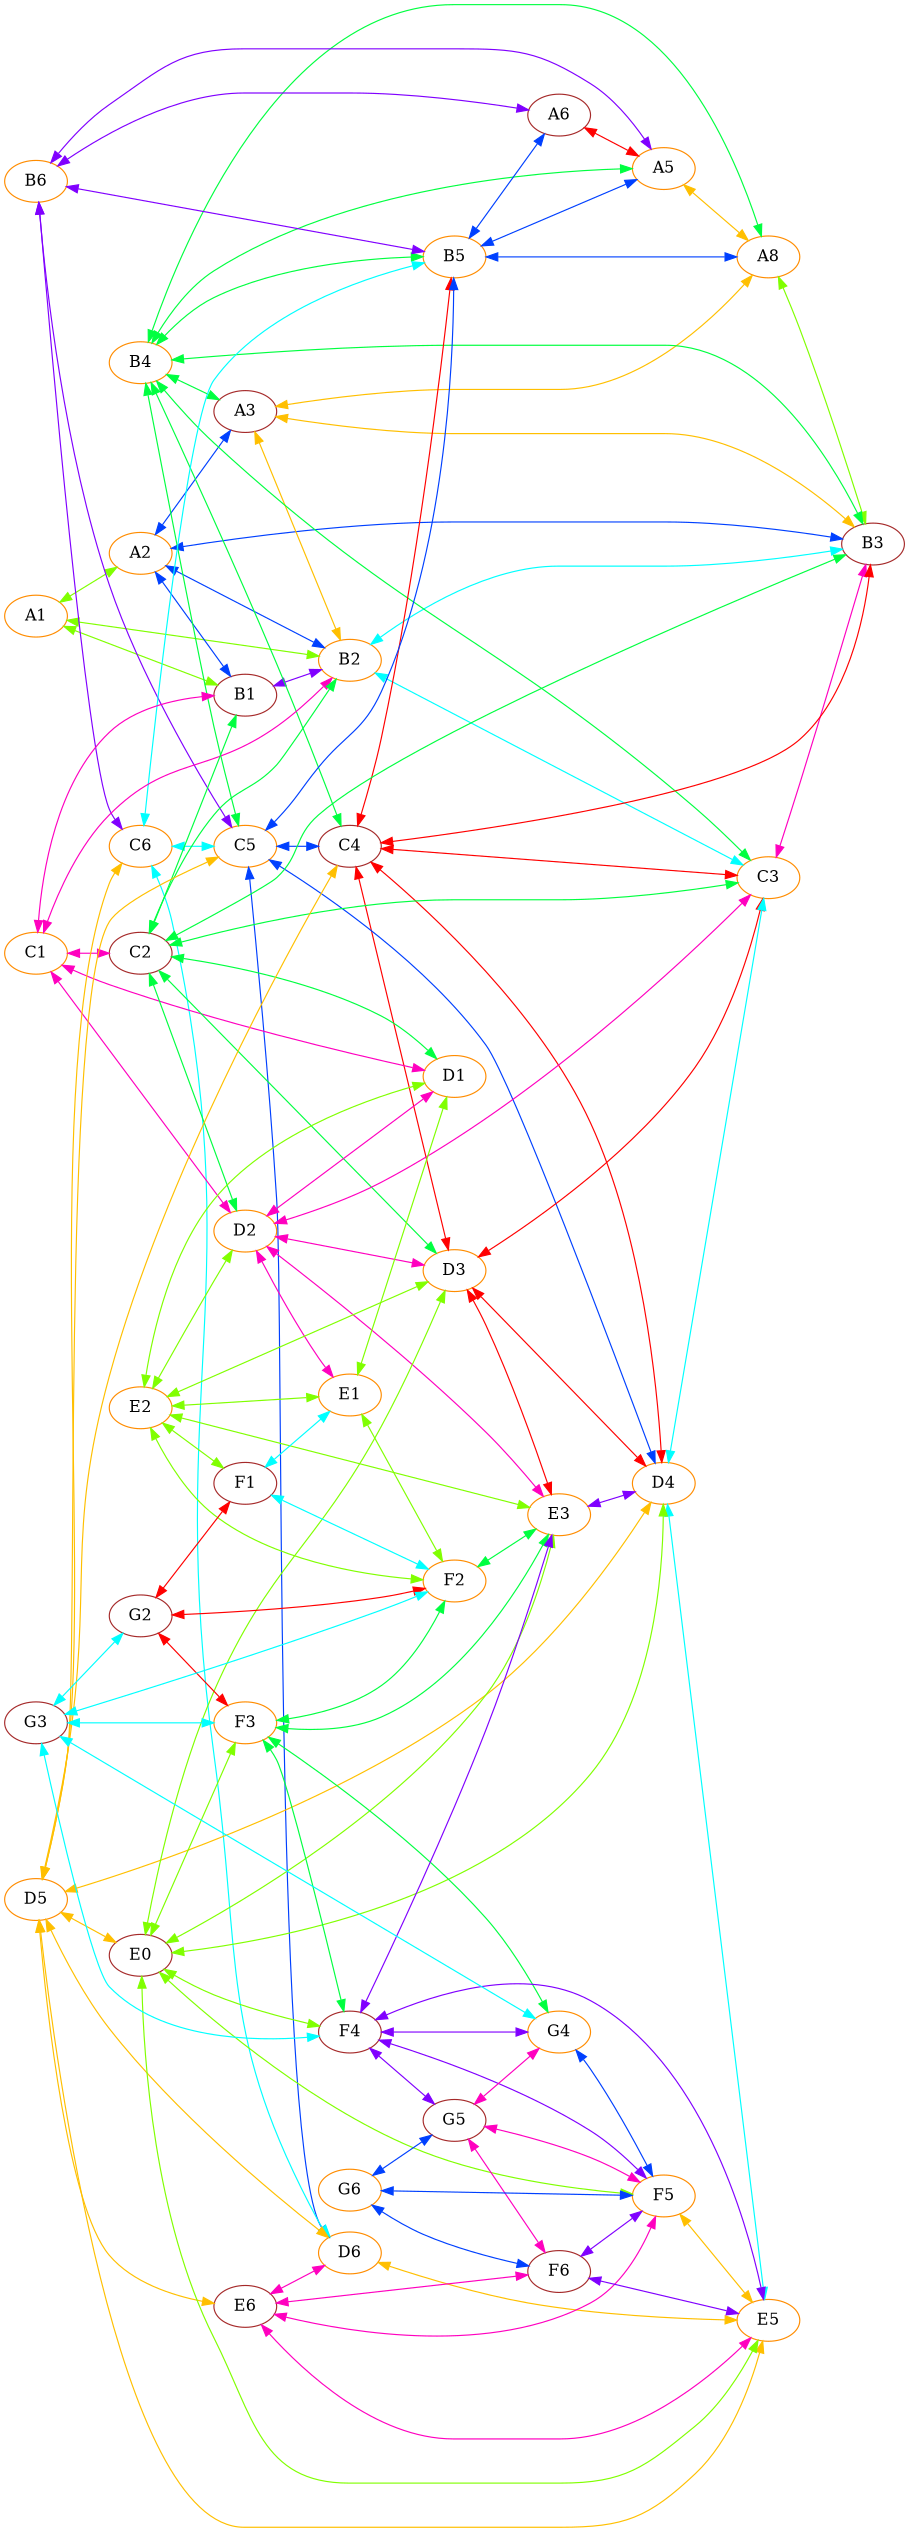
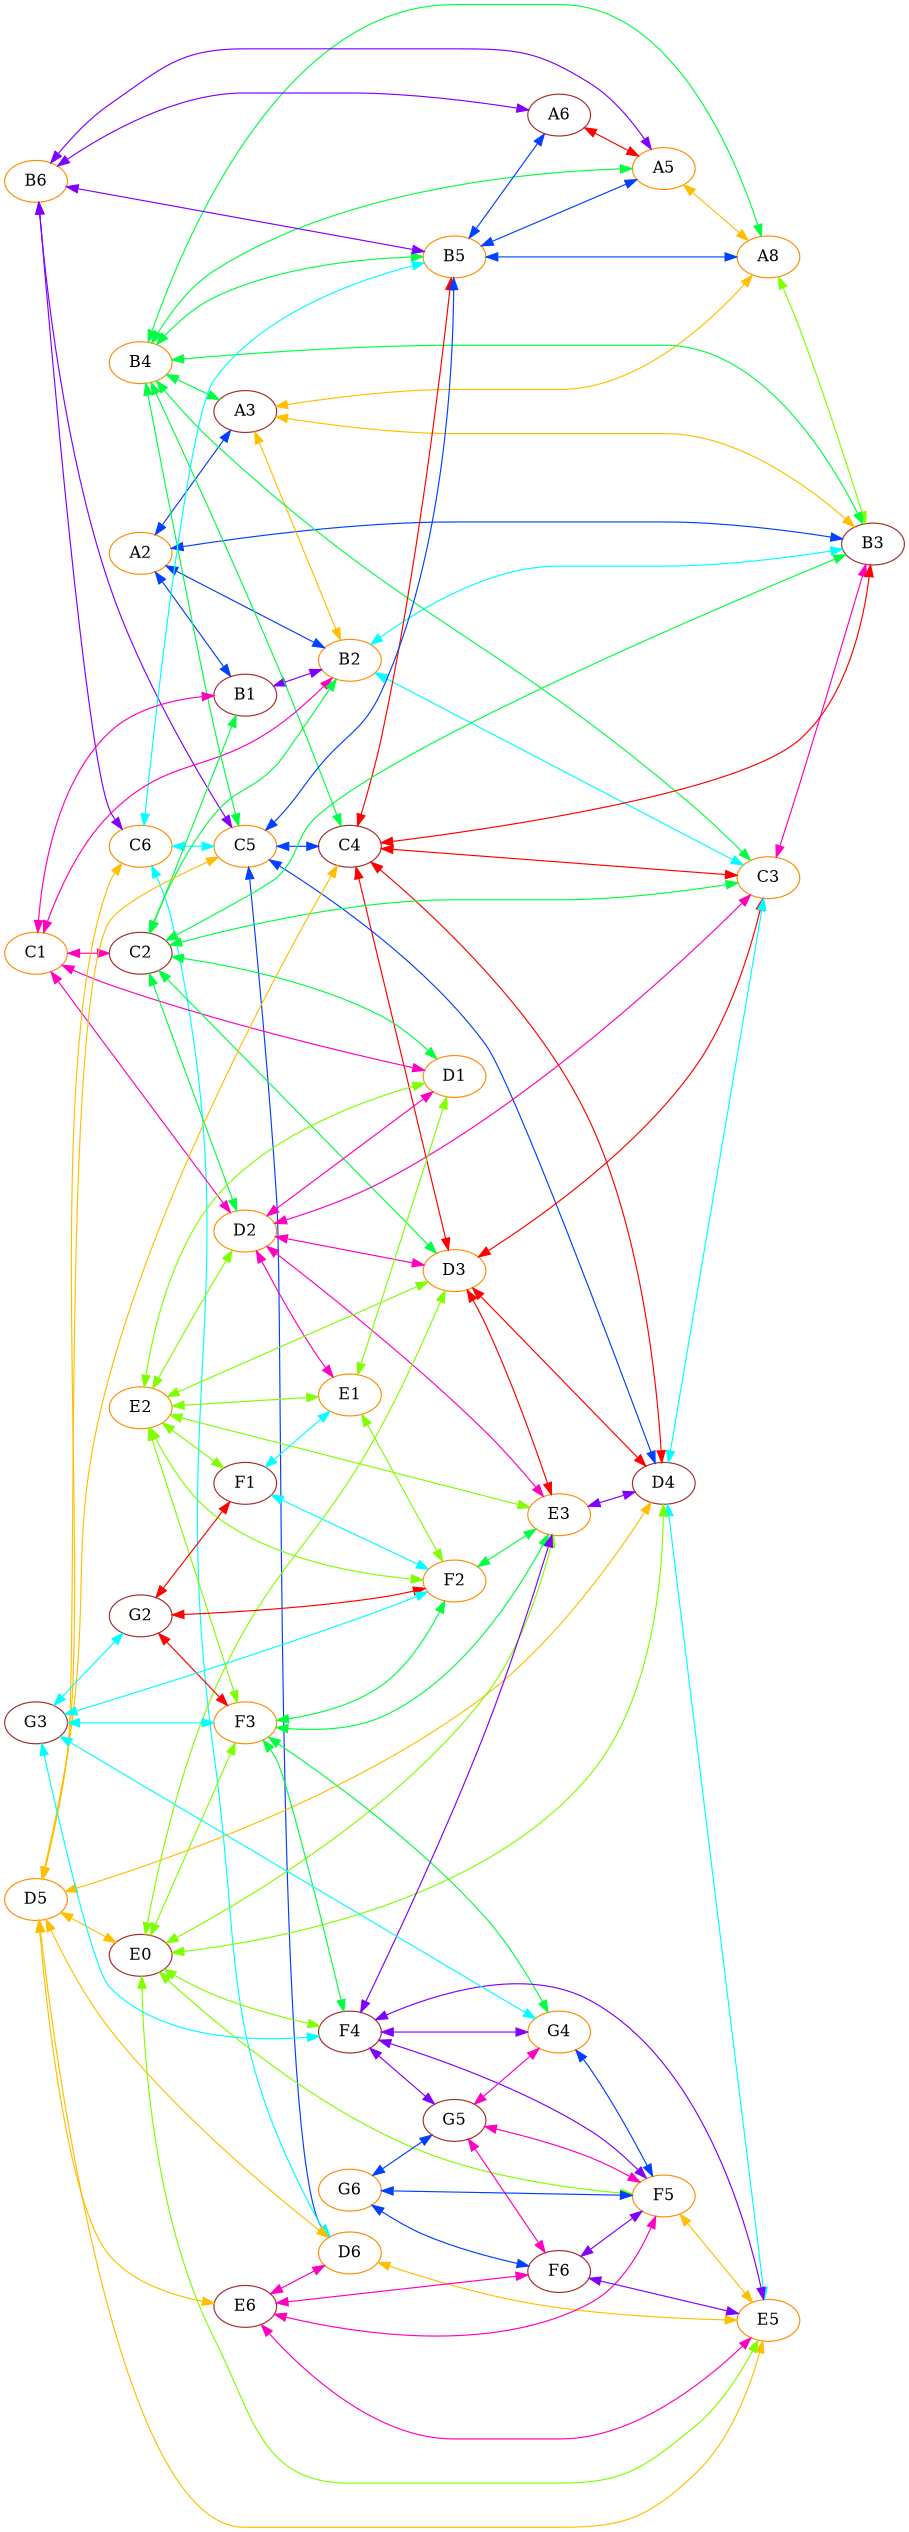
(36, 616) -> none
(664, 1483) -> (664, 1483)
none -> (185, 1540)
